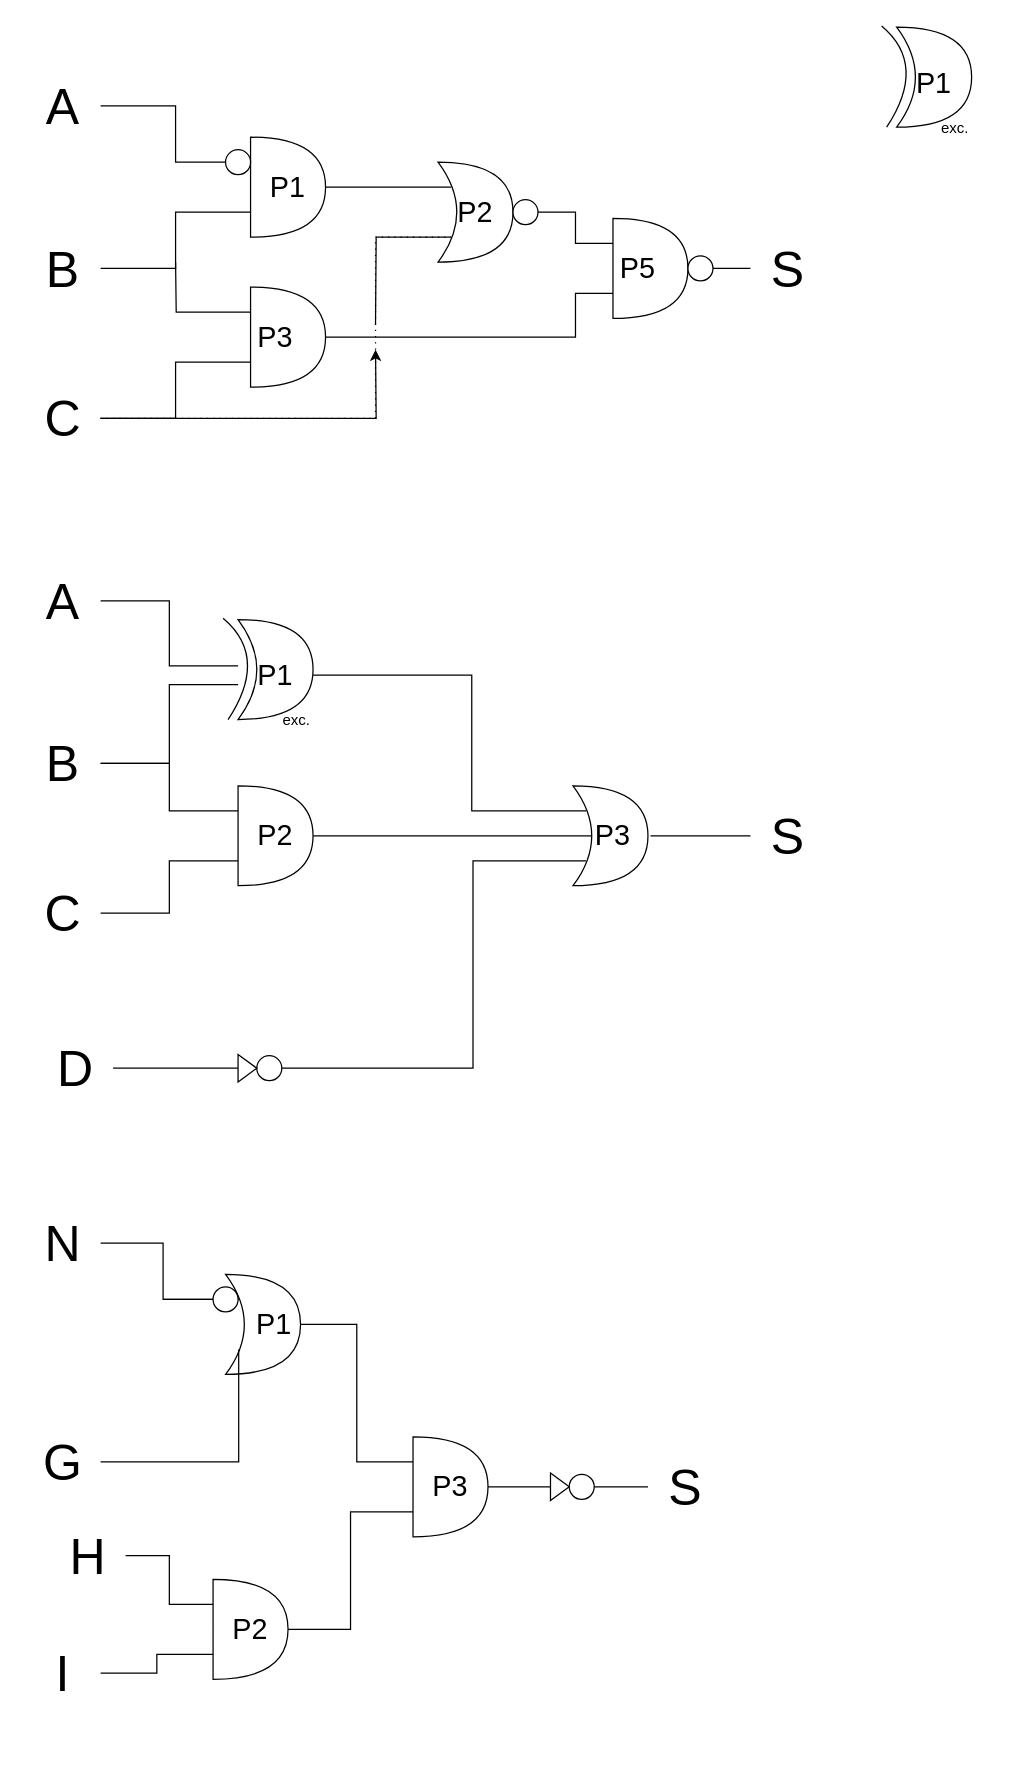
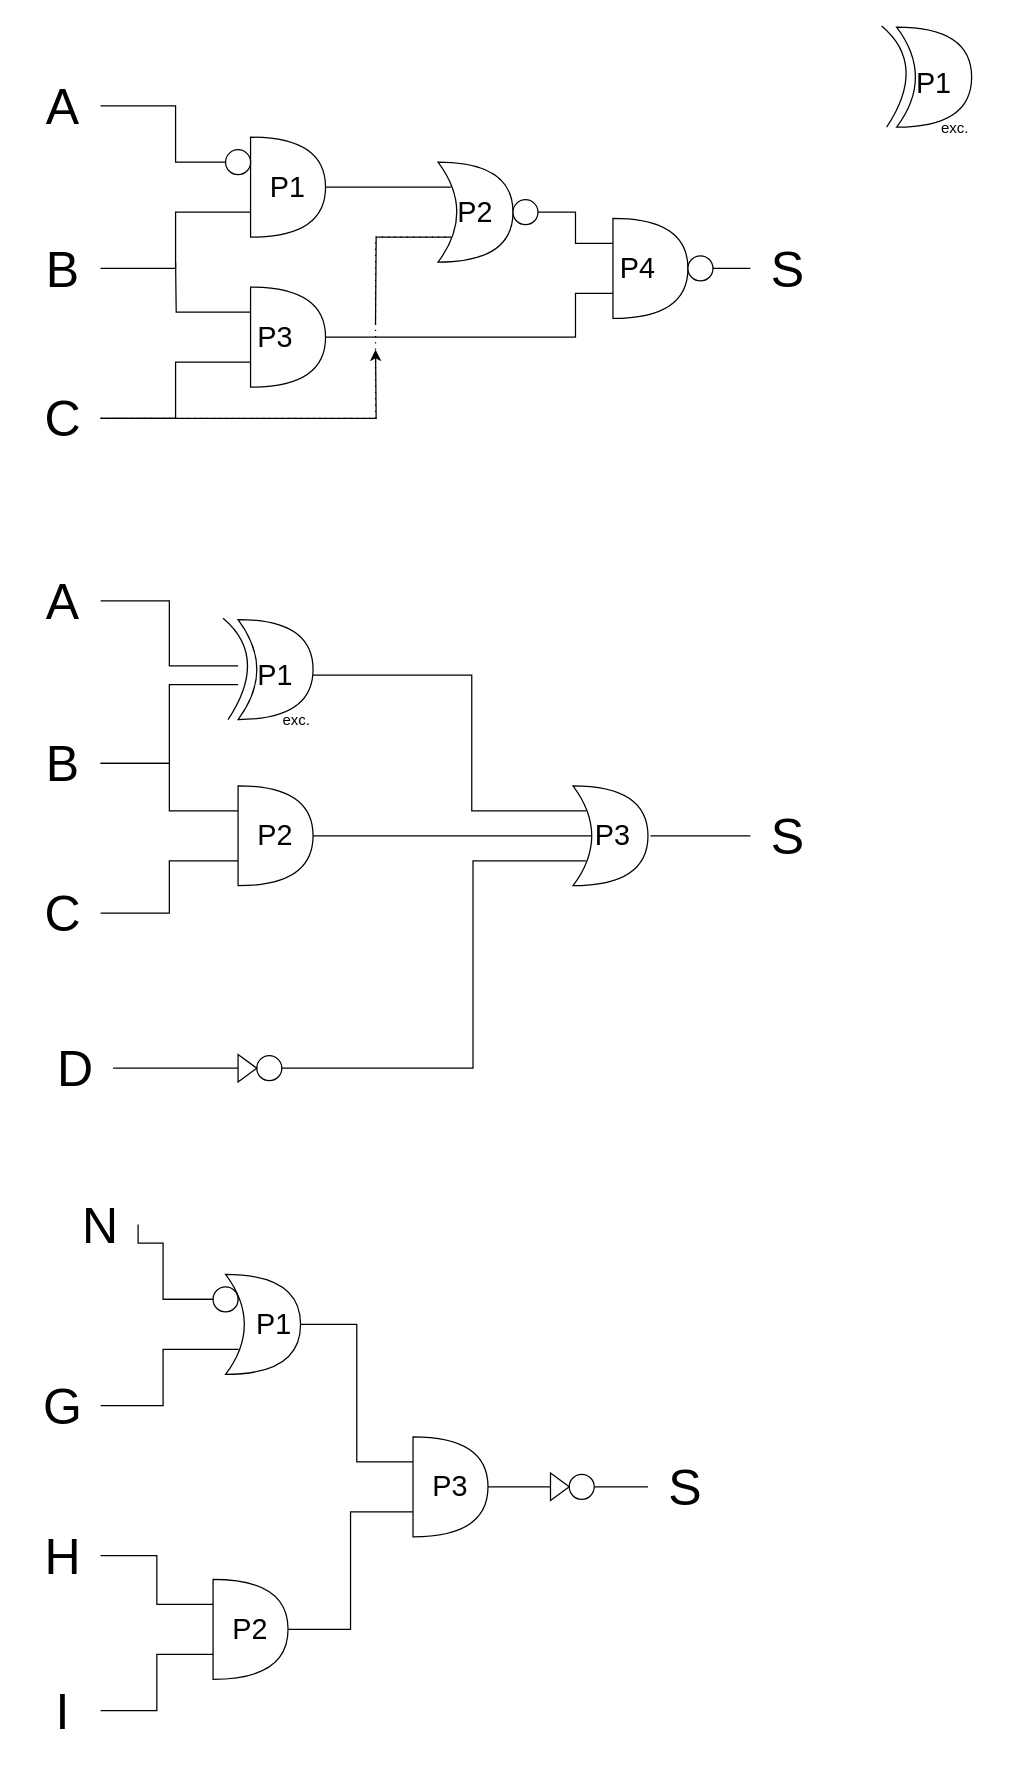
(638, 268) -> (638, 268)
(63, 1243) -> (101, 1224)
(63, 1462) -> (63, 1406)
(88, 1556) -> (63, 1556)
(63, 1673) -> (63, 1711)
